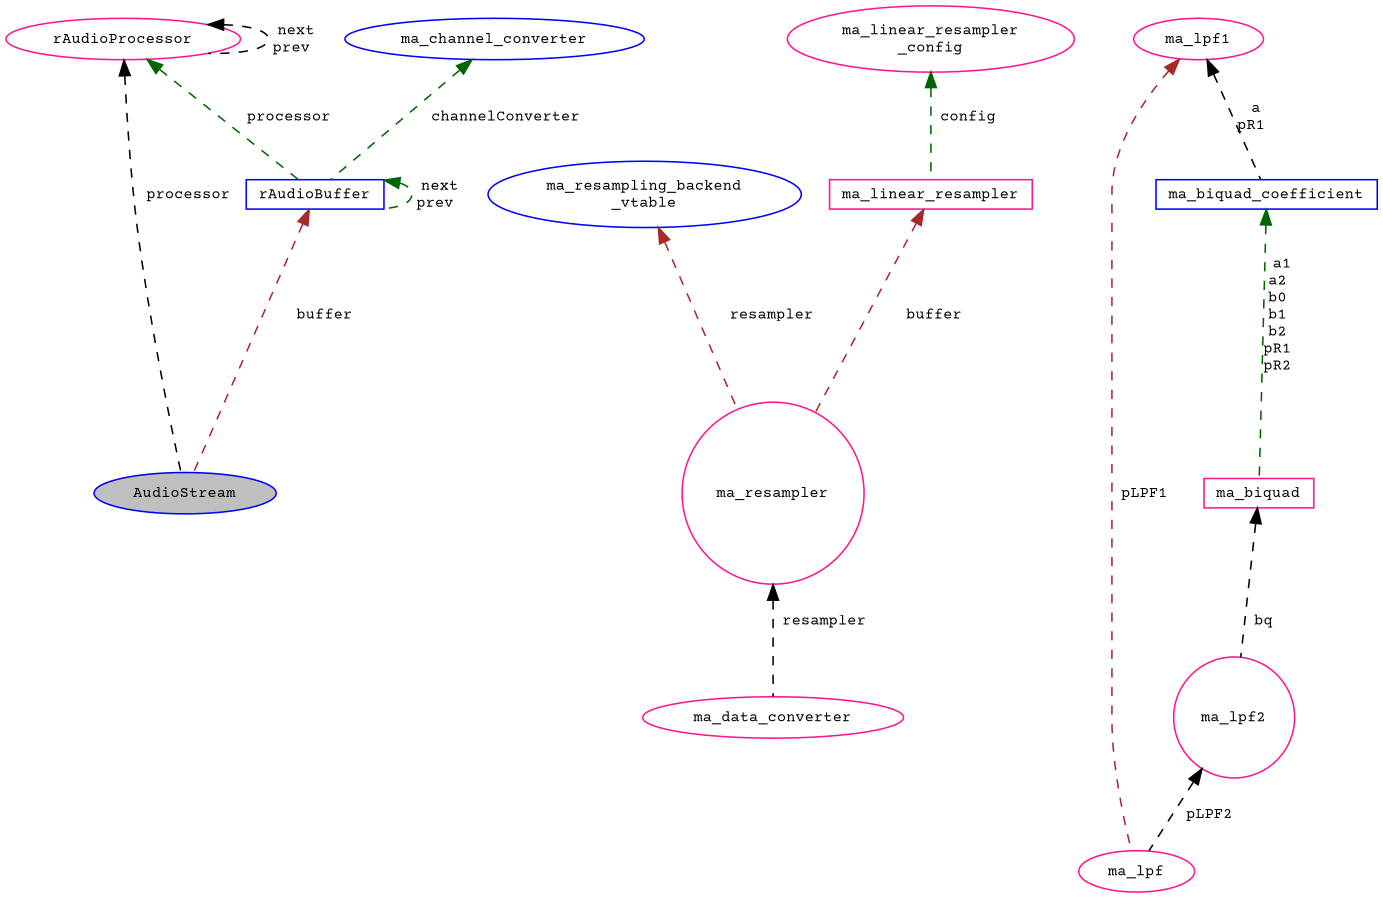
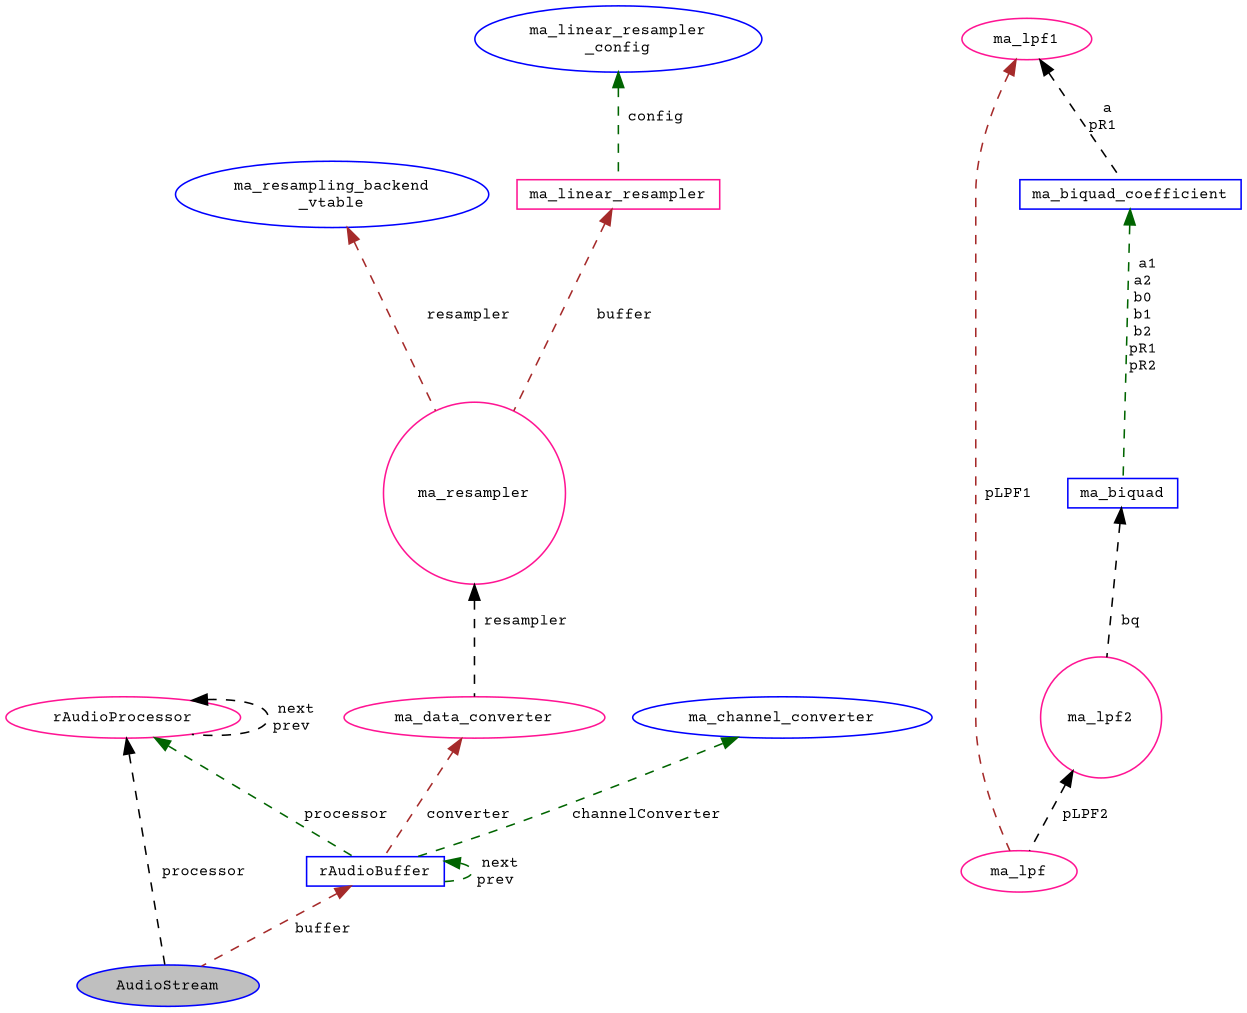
(931, 39) -> (618, 39)
(1259, 493) -> (1123, 493)
none -> (419, 804)
